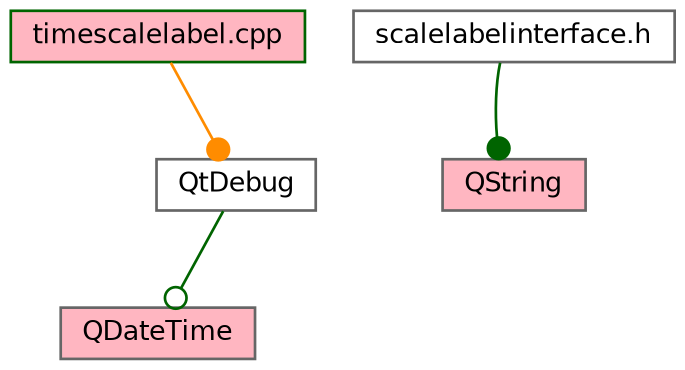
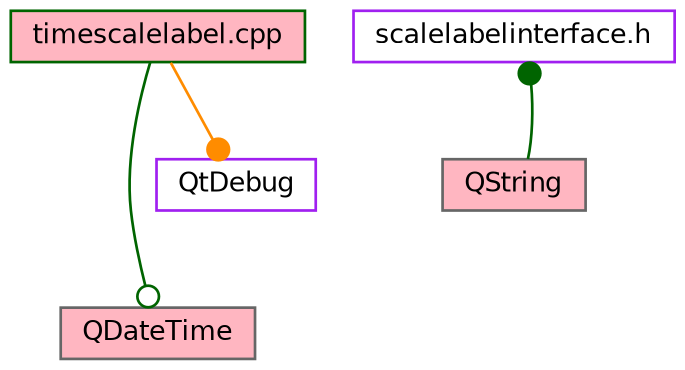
(514, 36) -> (514, 36)
(496, 100) -> (532, 122)
(236, 185) -> (236, 185)
(202, 250) -> (130, 174)
